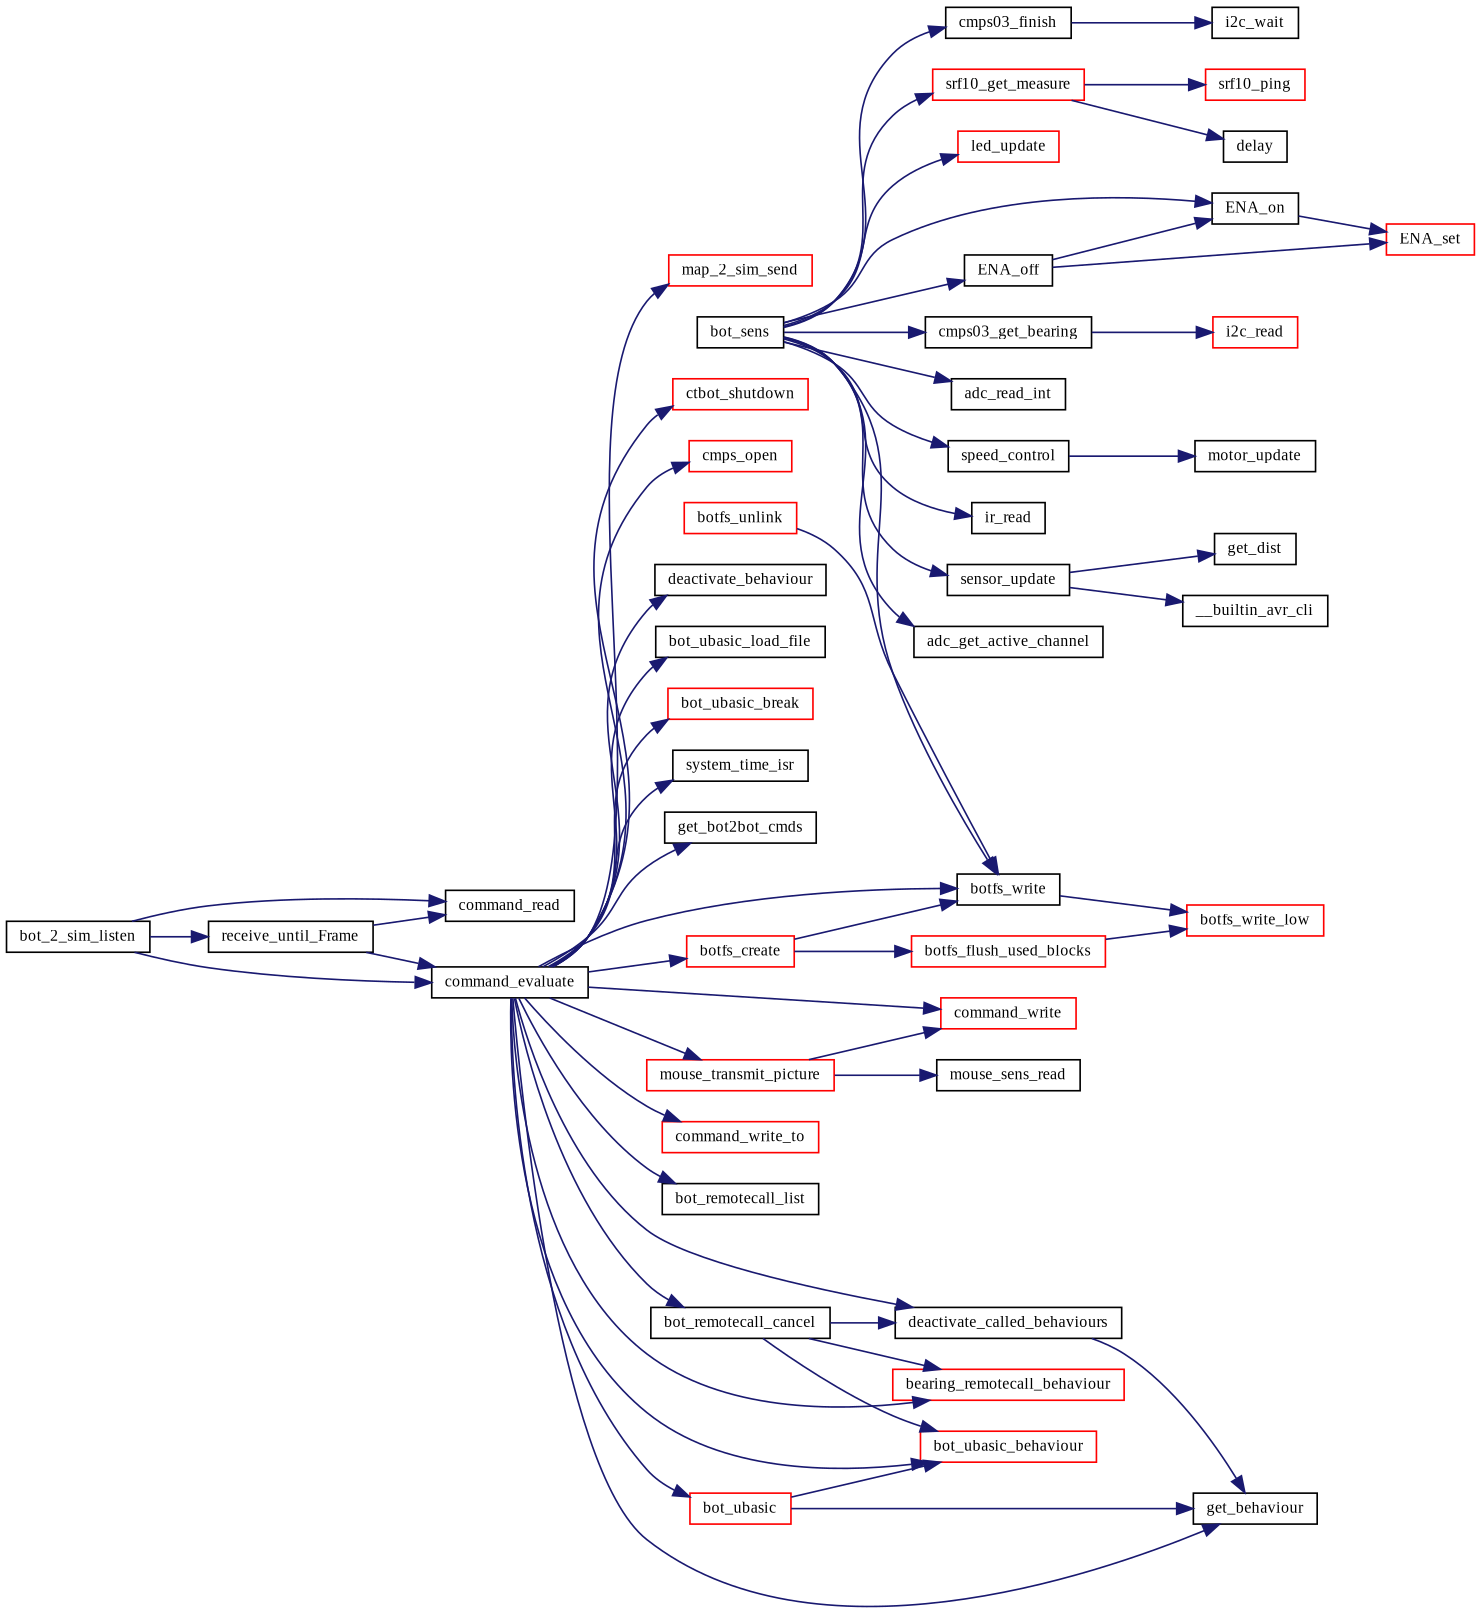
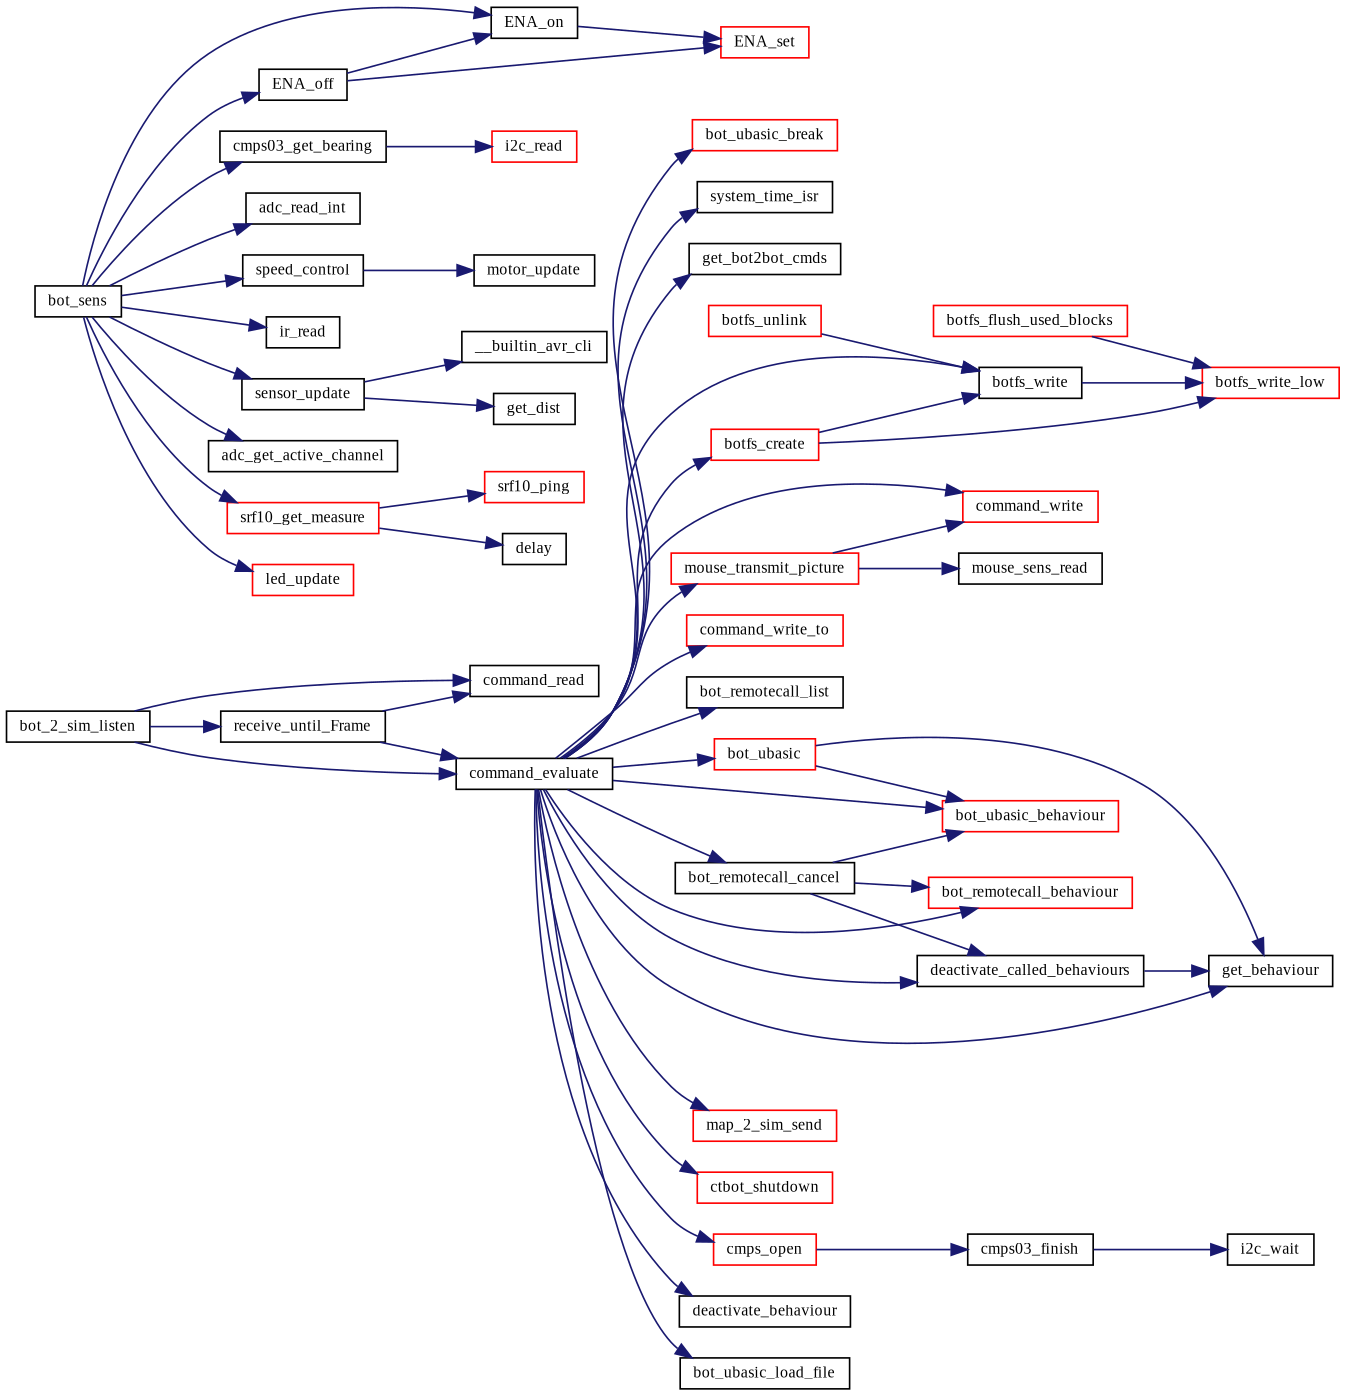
(860, 148) -> (884, 1250)
(878, 560) -> none
(845, 951) -> (1010, 431)
(1008, 1385) -> (1030, 893)
